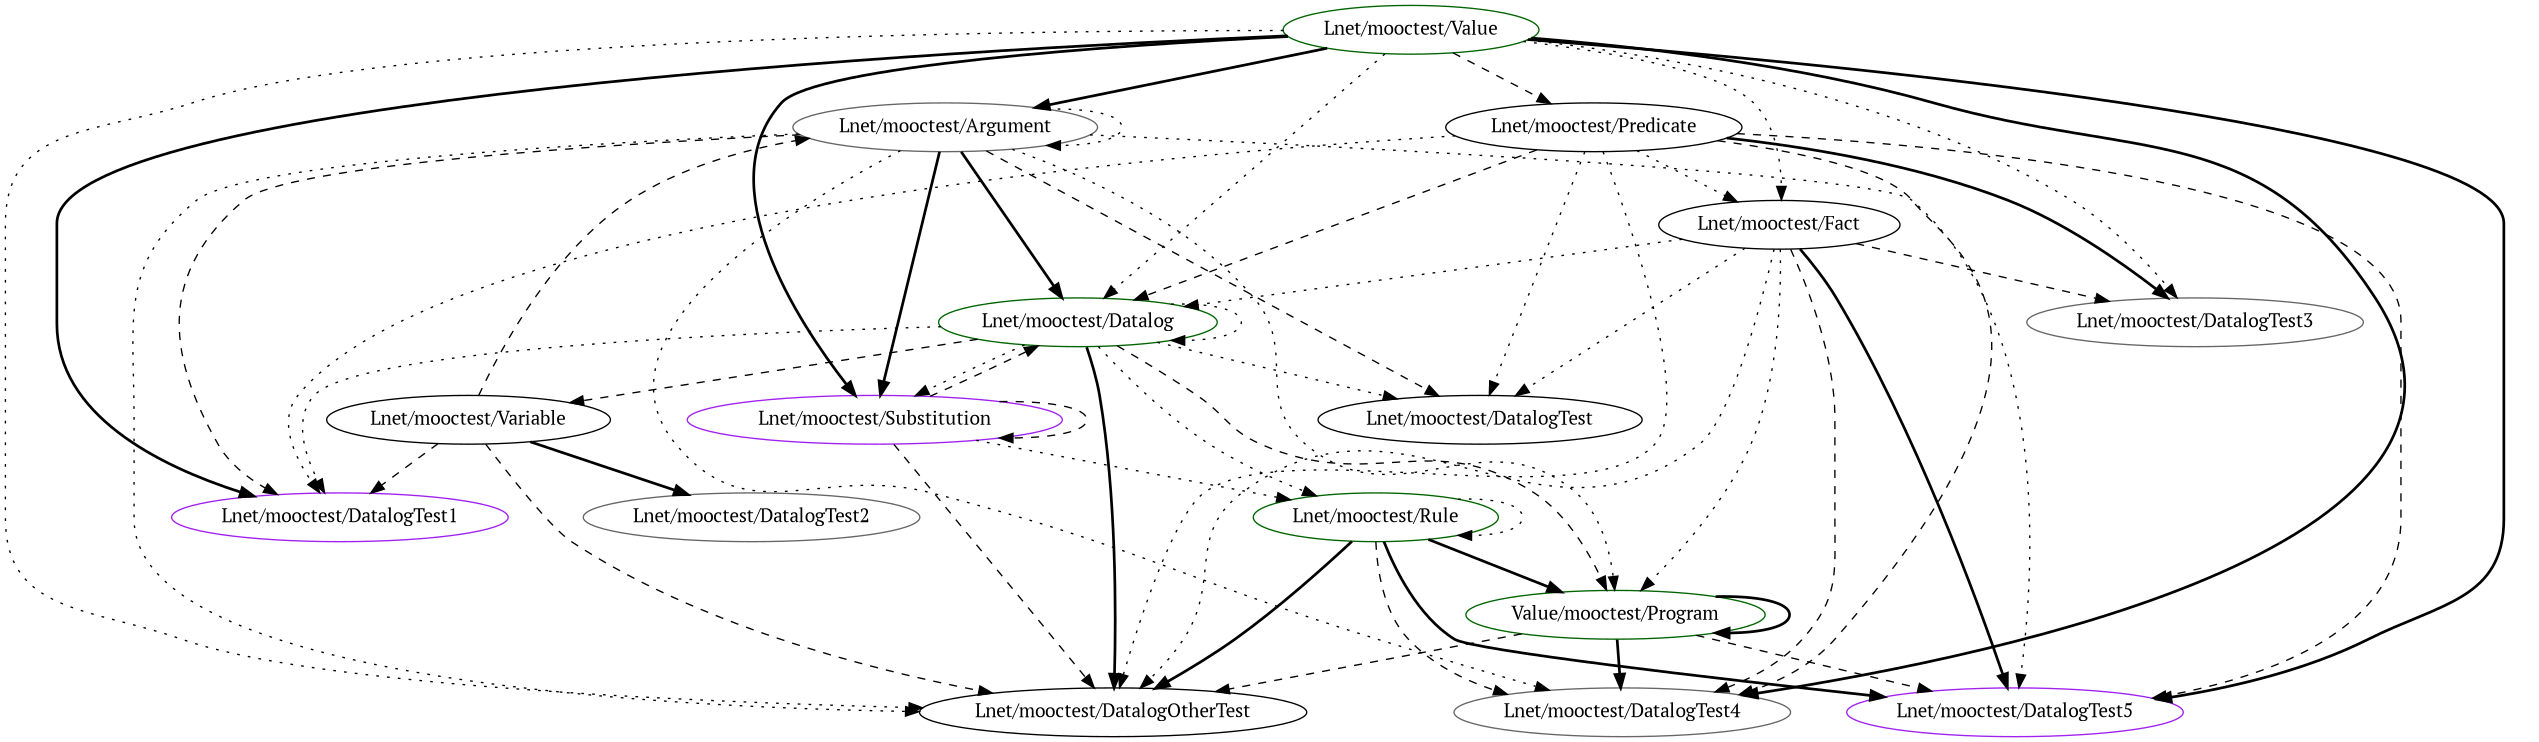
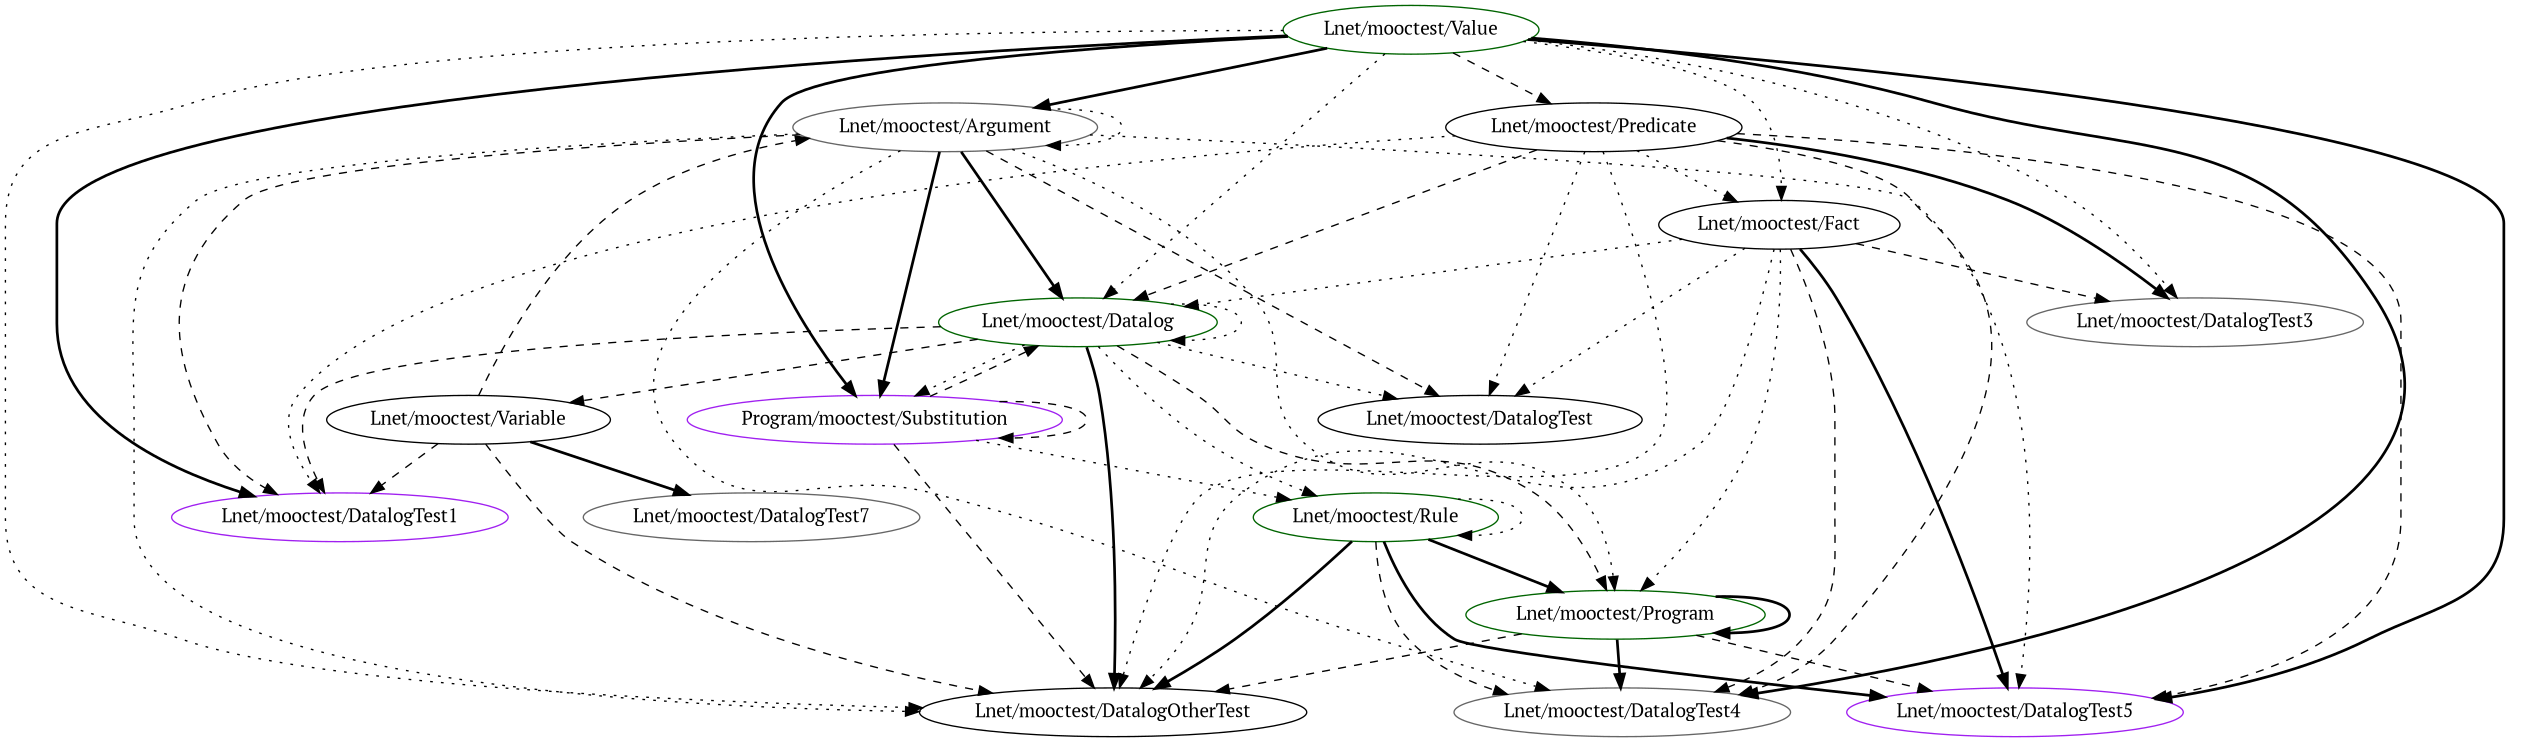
(579, 345) -> (579, 345)
(875, 420) -> (875, 420)
(752, 517) -> (752, 517)
(1616, 615) -> (1616, 615)
